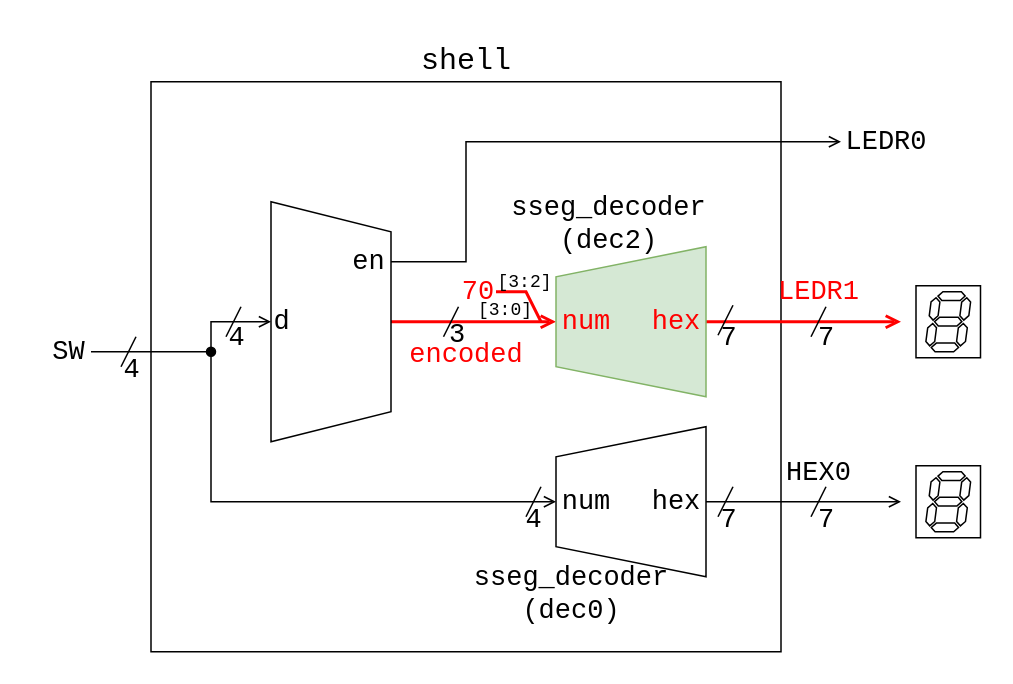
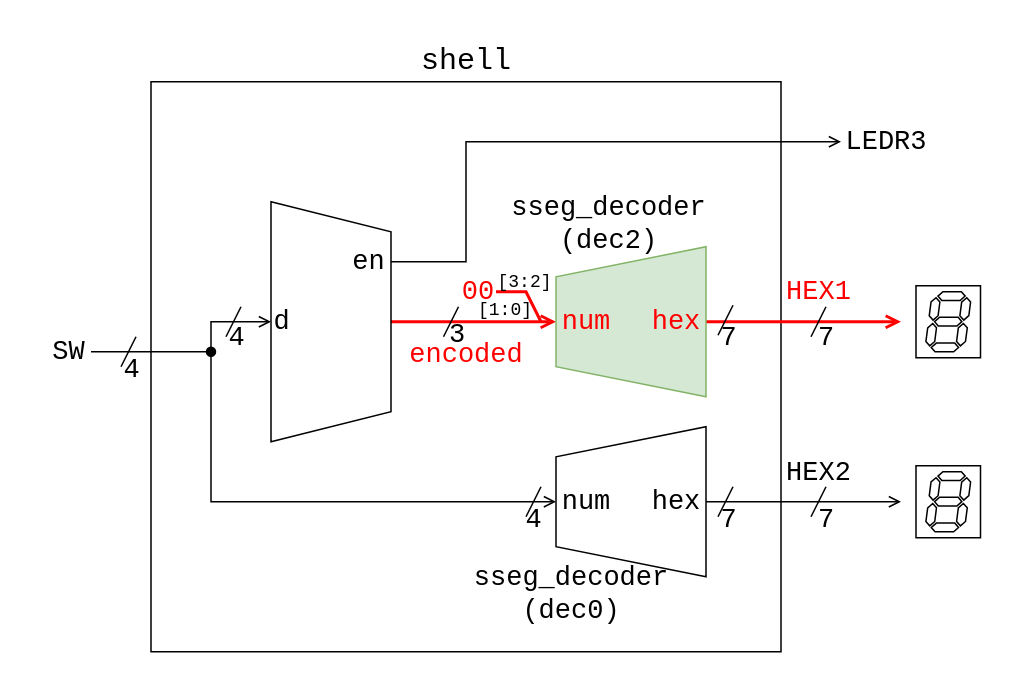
(887, 142) -> (887, 142)
(479, 292) -> (479, 292)
(819, 292) -> (819, 292)
(506, 311) -> (506, 311)
(819, 473) -> (819, 473)
